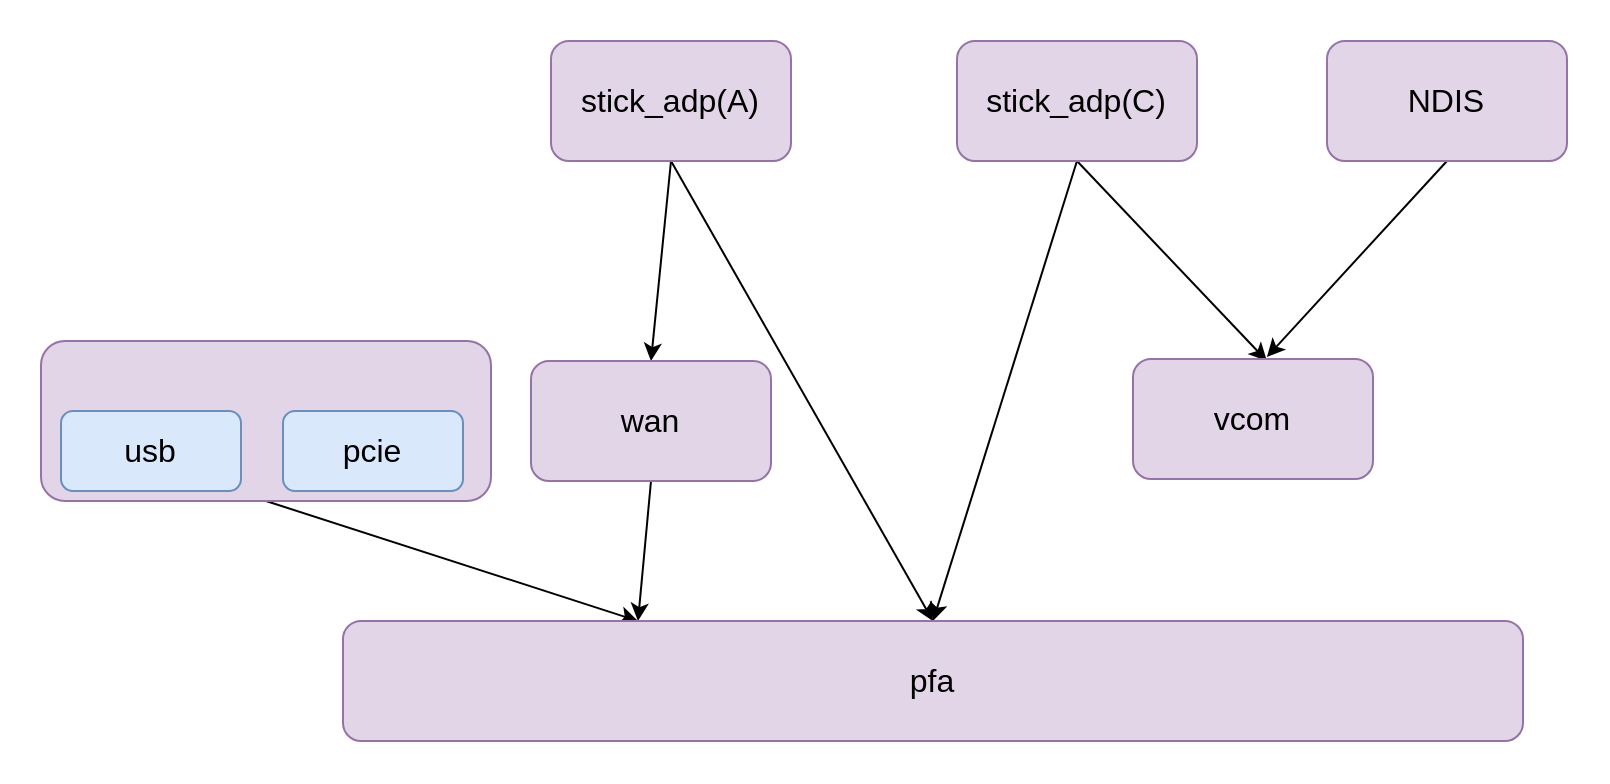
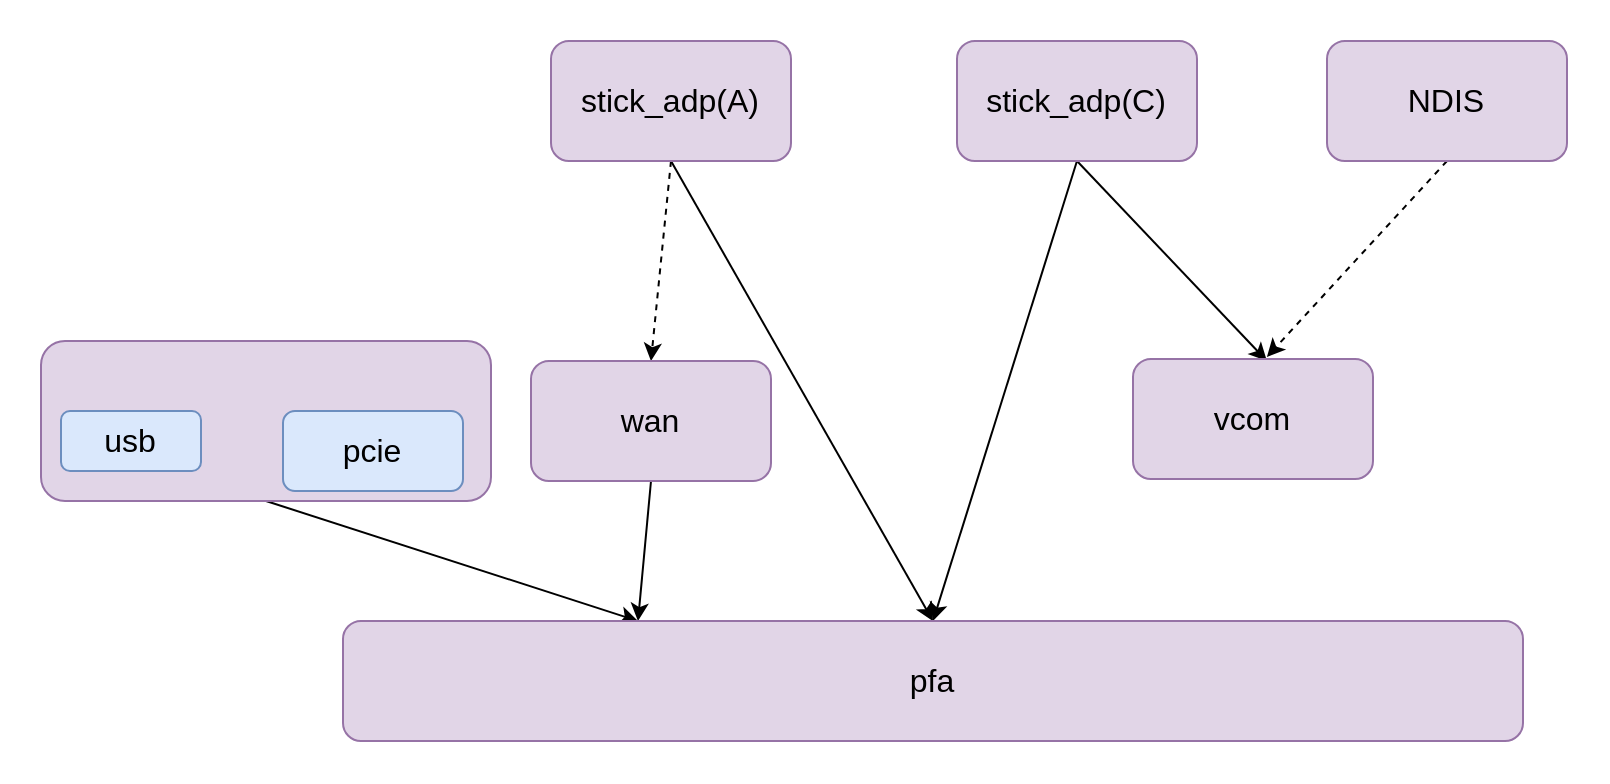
(1360, 255) -> (1360, 255)
(661, 257) -> (661, 257)
(151, 451) -> (131, 441)
